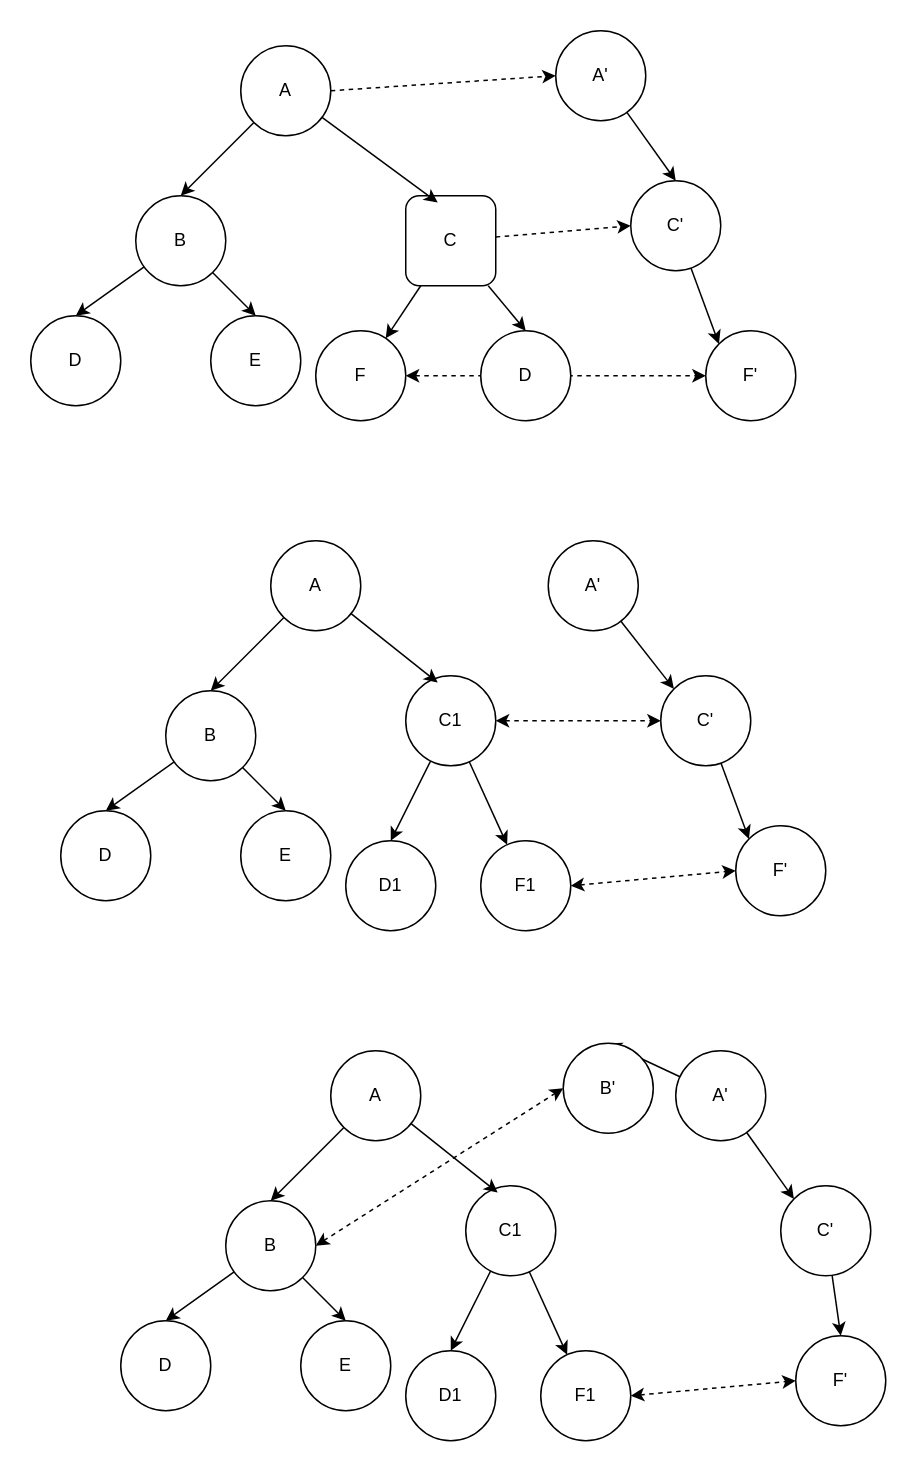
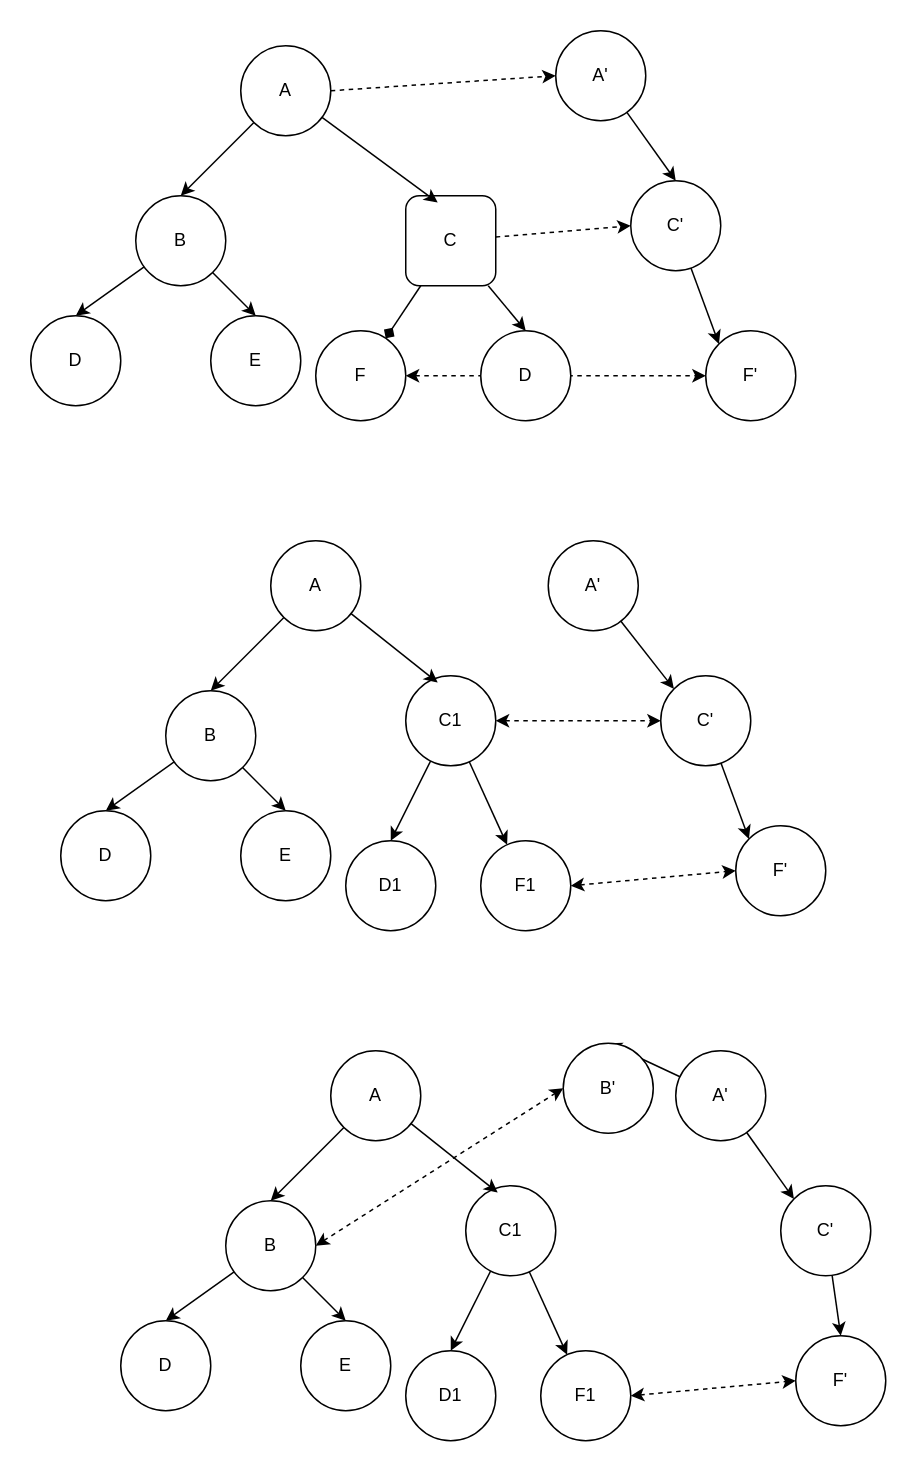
(392, 329) -> (393, 328)
